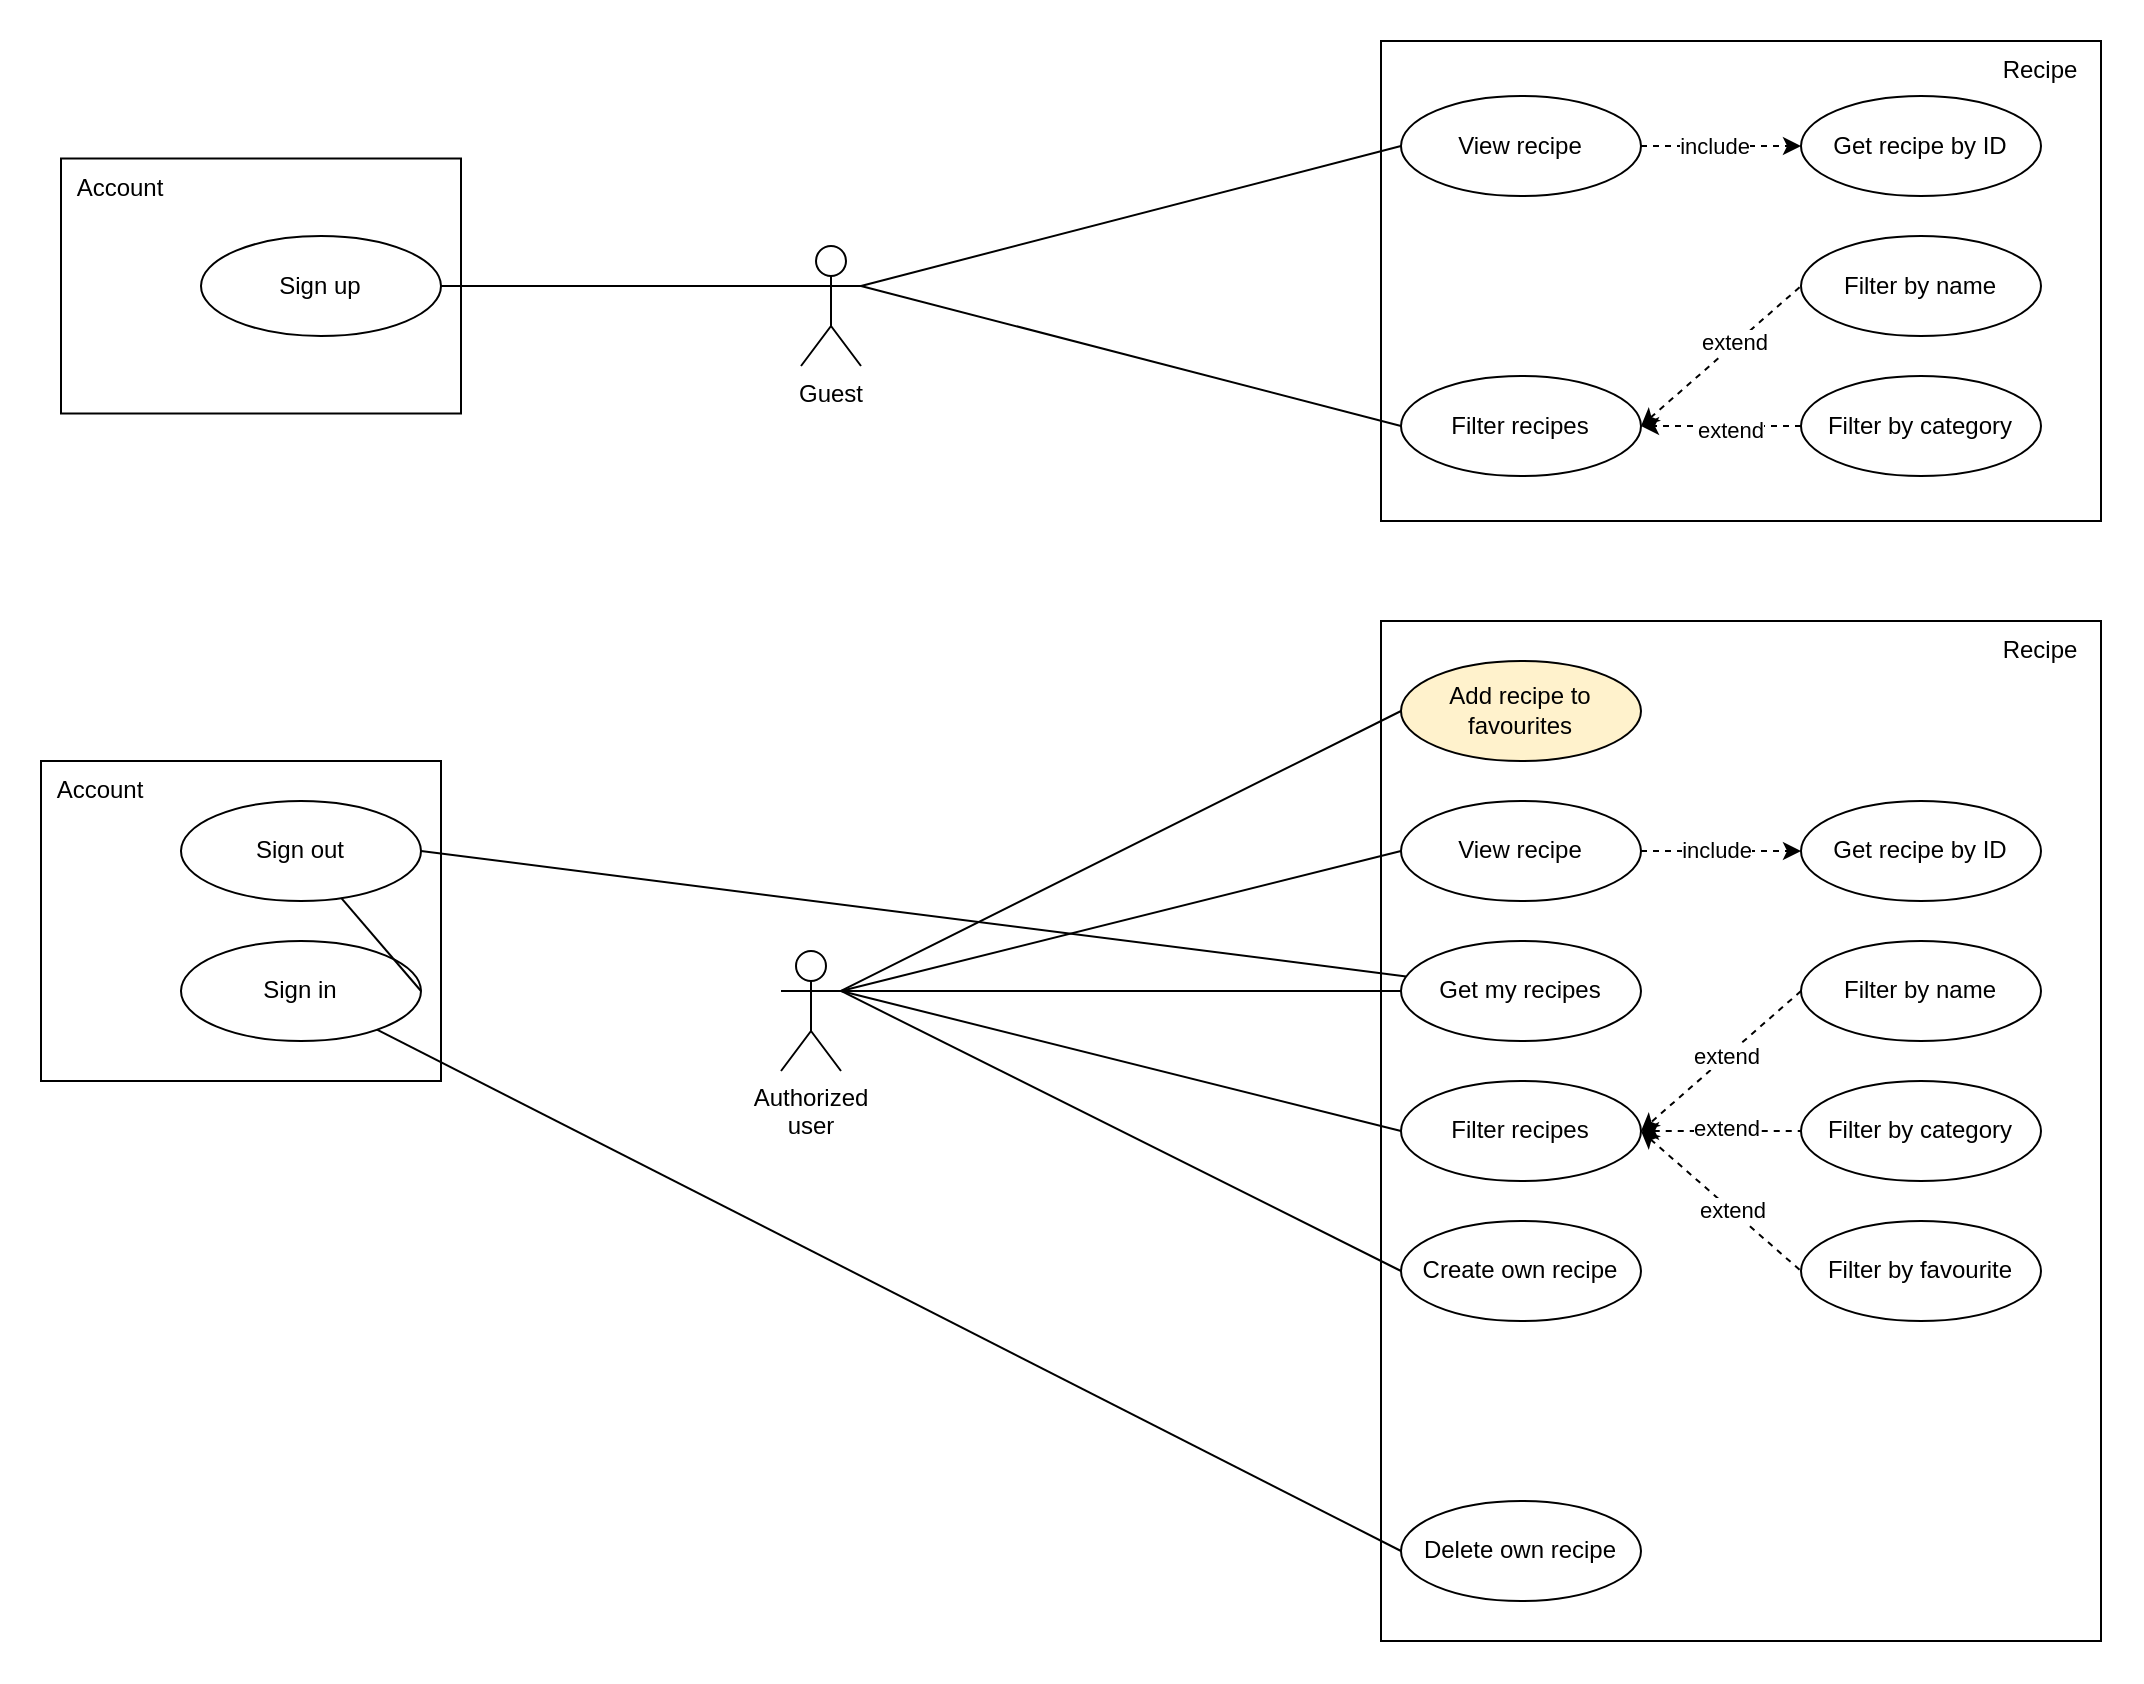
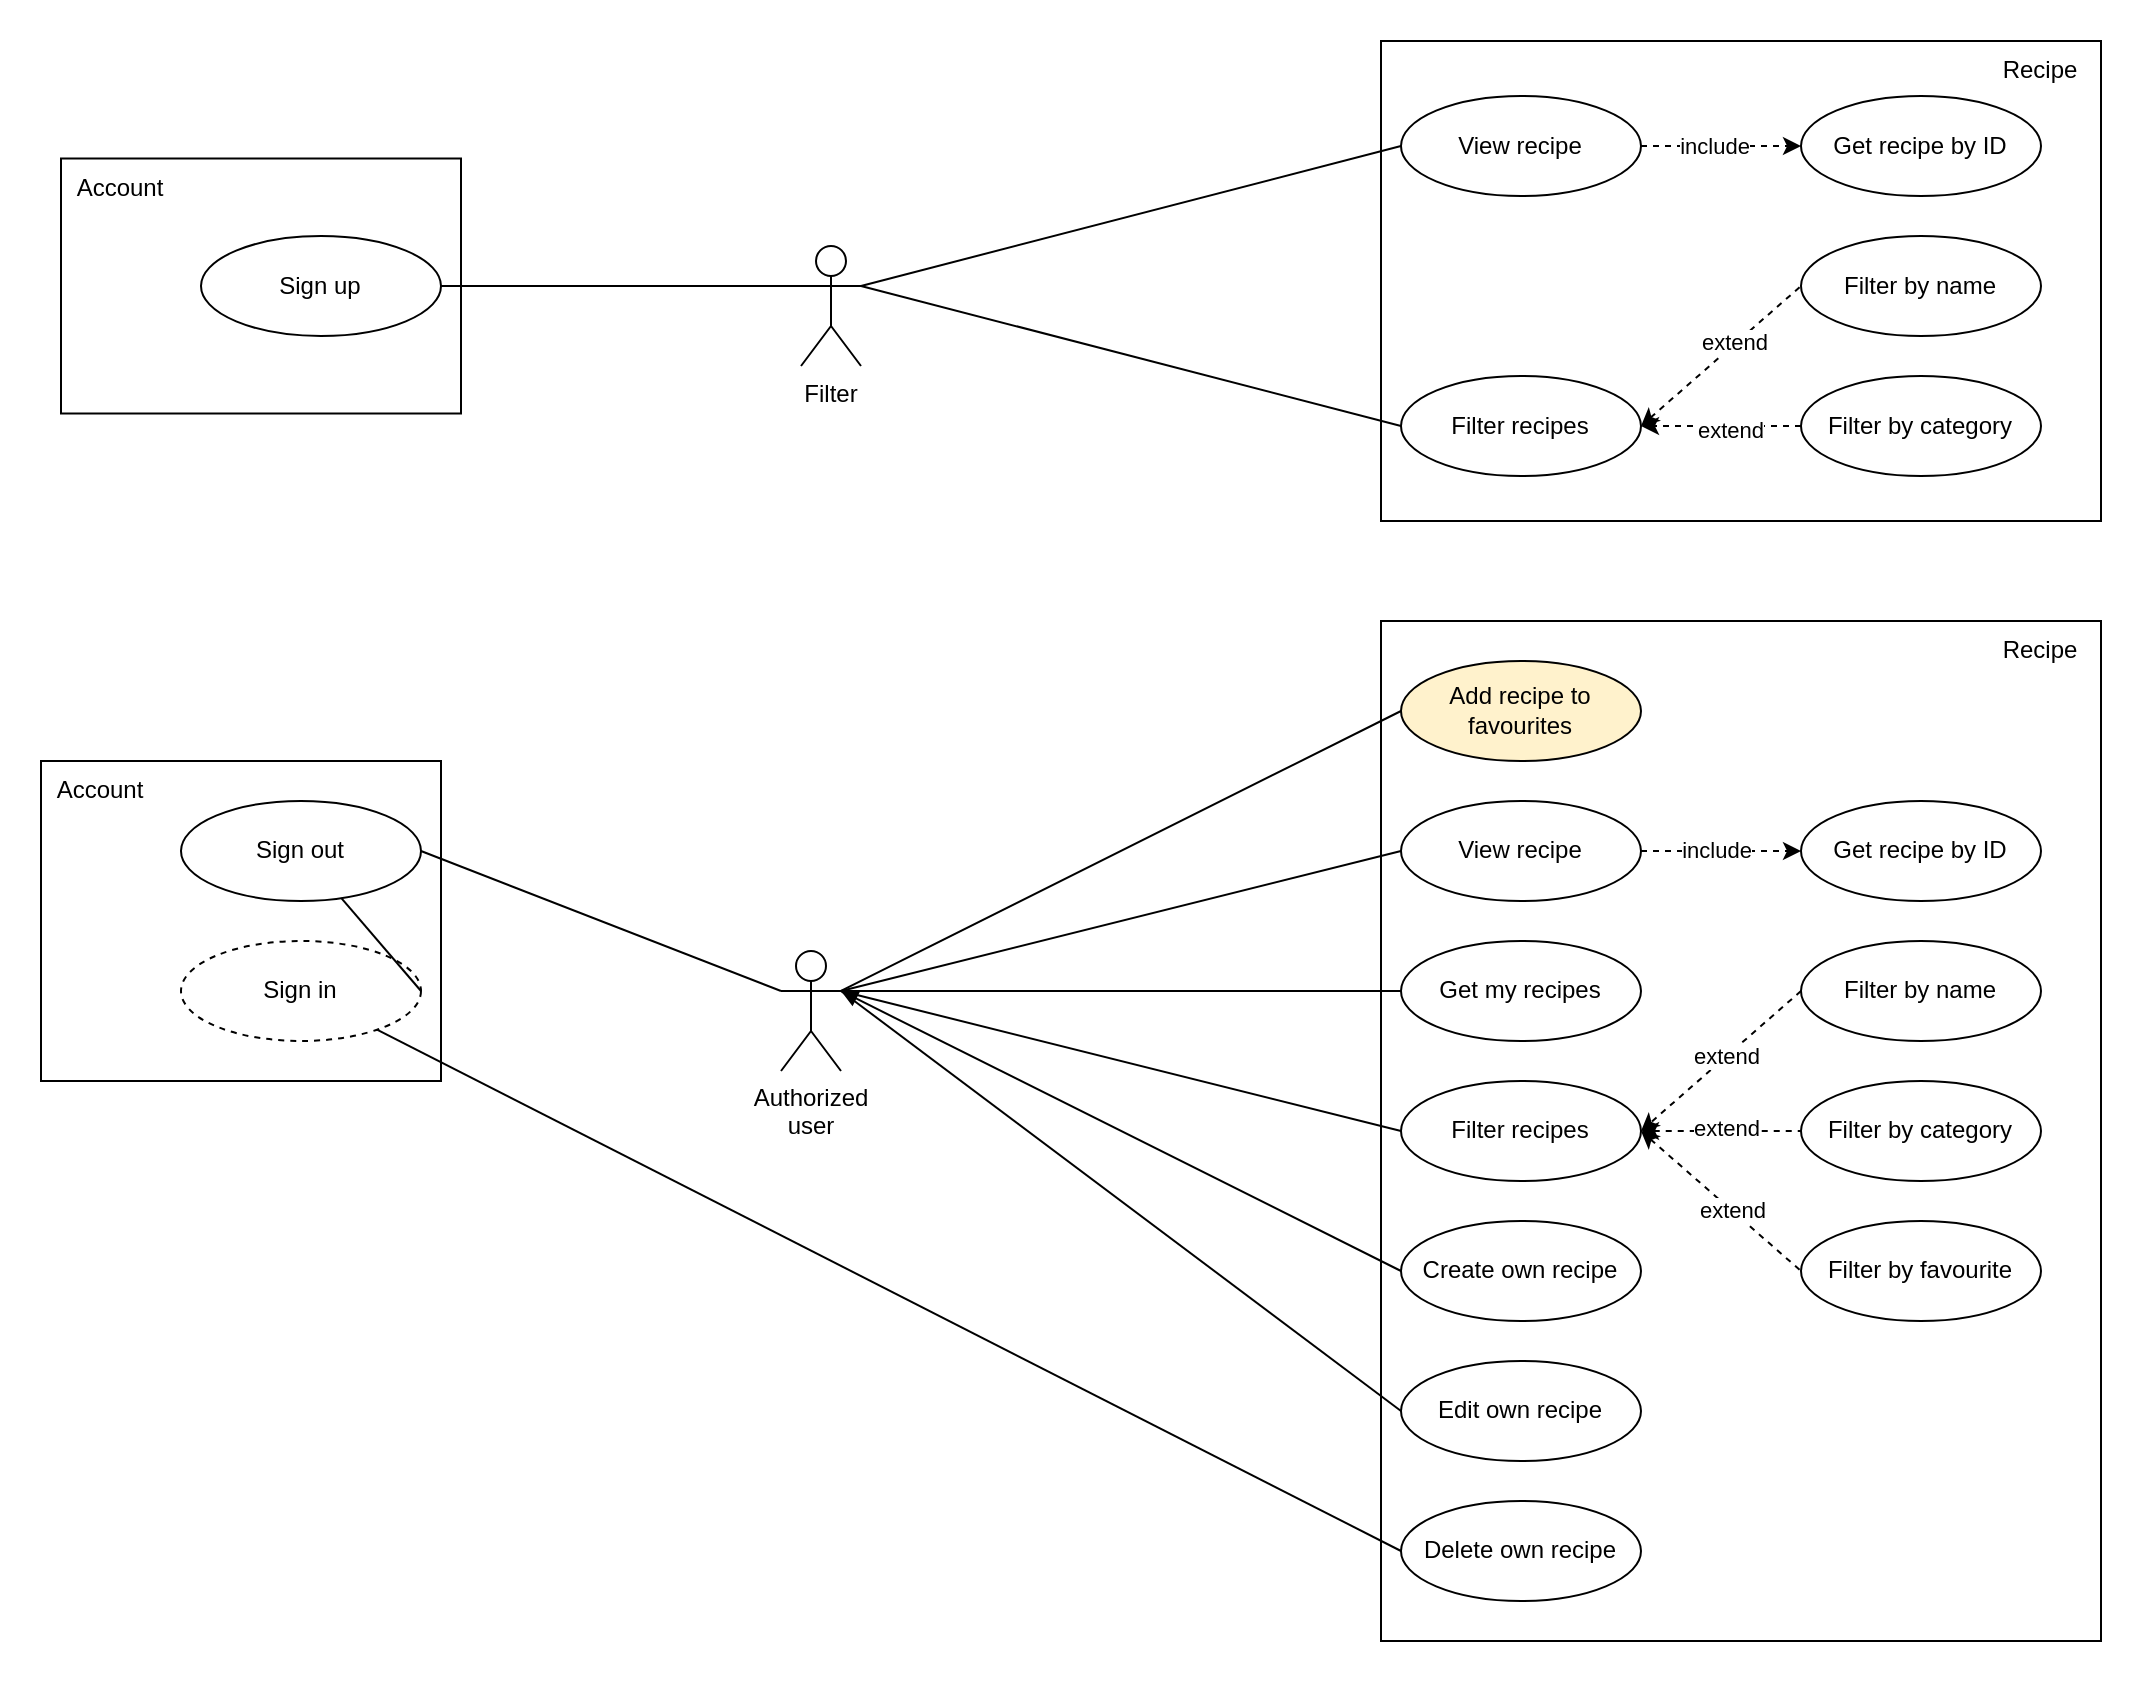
(832, 395) -> (832, 395)
(697, 886) -> (600, 921)
(301, 991) -> (301, 991)
(862, 1002) -> (859, 1000)
none -> (1124, 1203)
none -> (1521, 1411)
